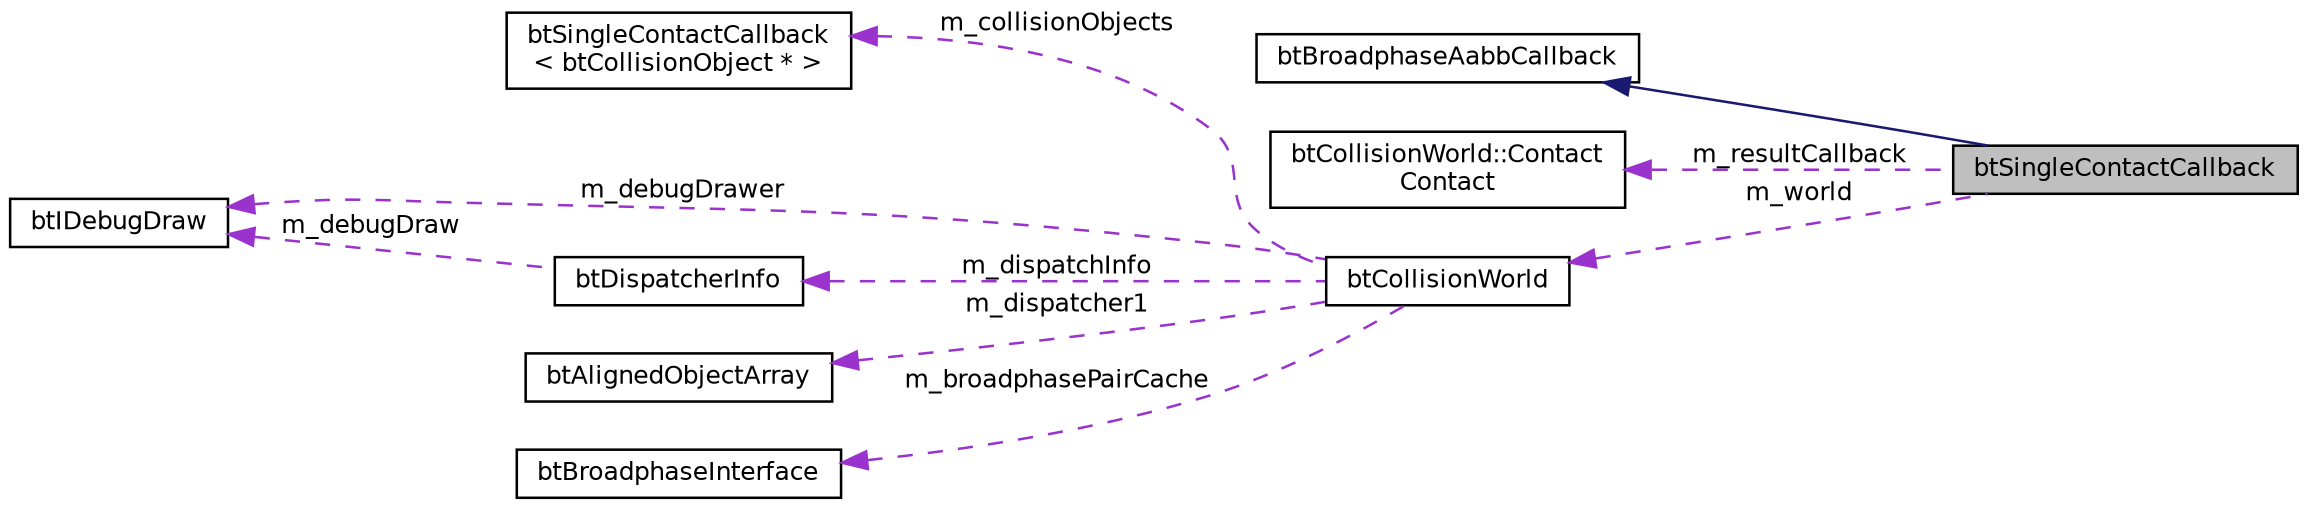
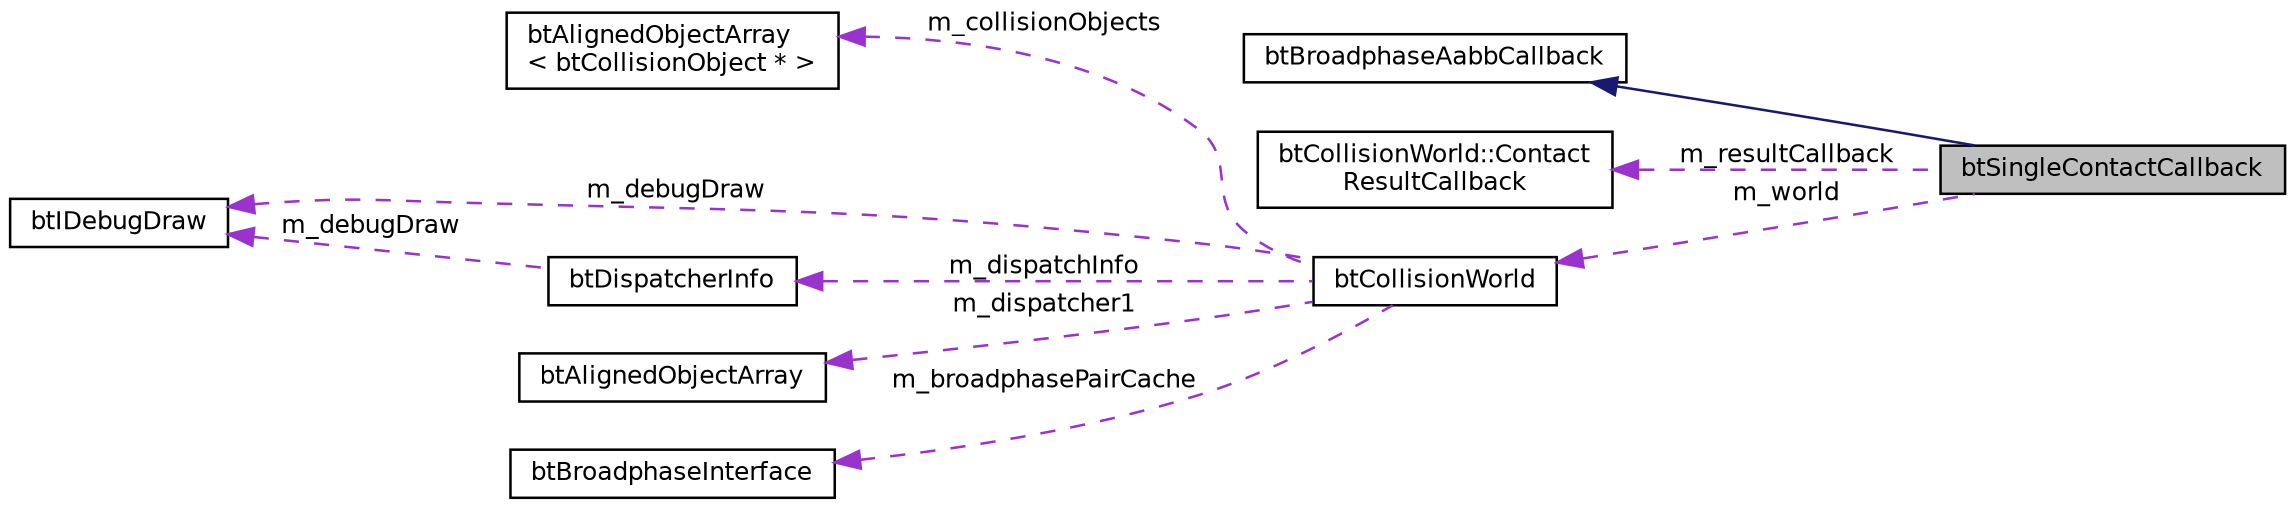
(679, 51) -> (673, 51)
(1448, 170) -> (1435, 170)
(679, 191) -> (673, 191)
